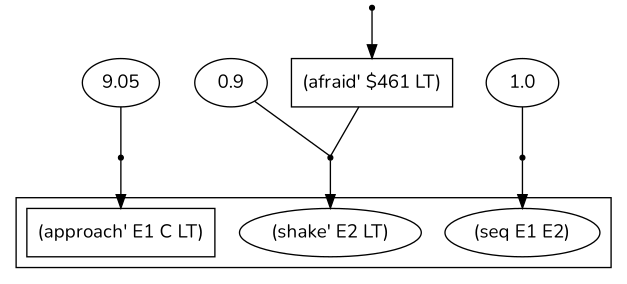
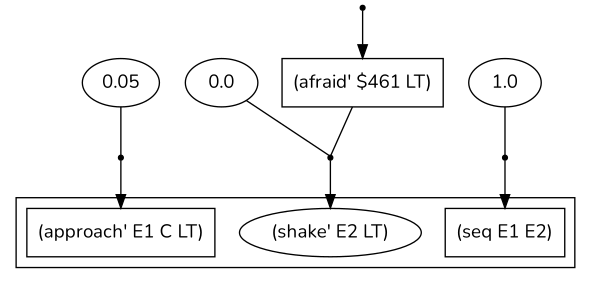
(121, 83) -> (121, 83)
(231, 83) -> (222, 83)
(522, 233) -> (505, 233)
